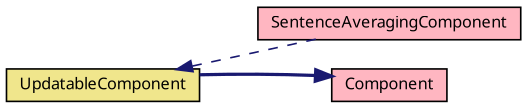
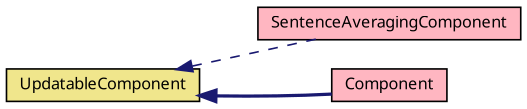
(257, 74) -> (274, 96)
